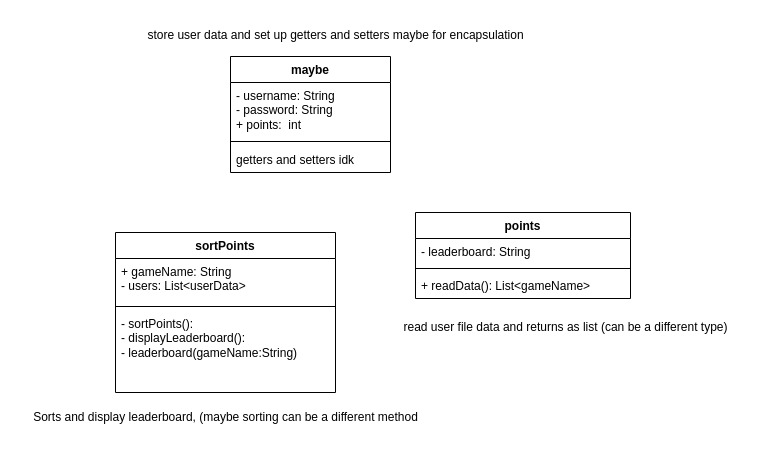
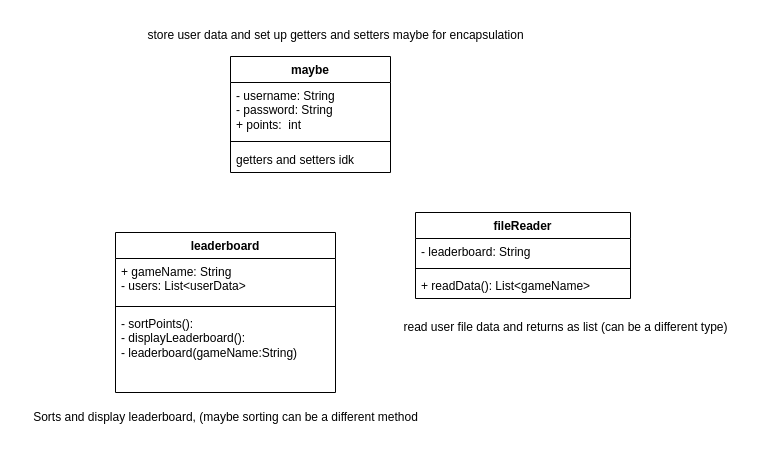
(523, 227) -> (523, 227)
(226, 247) -> (226, 247)
